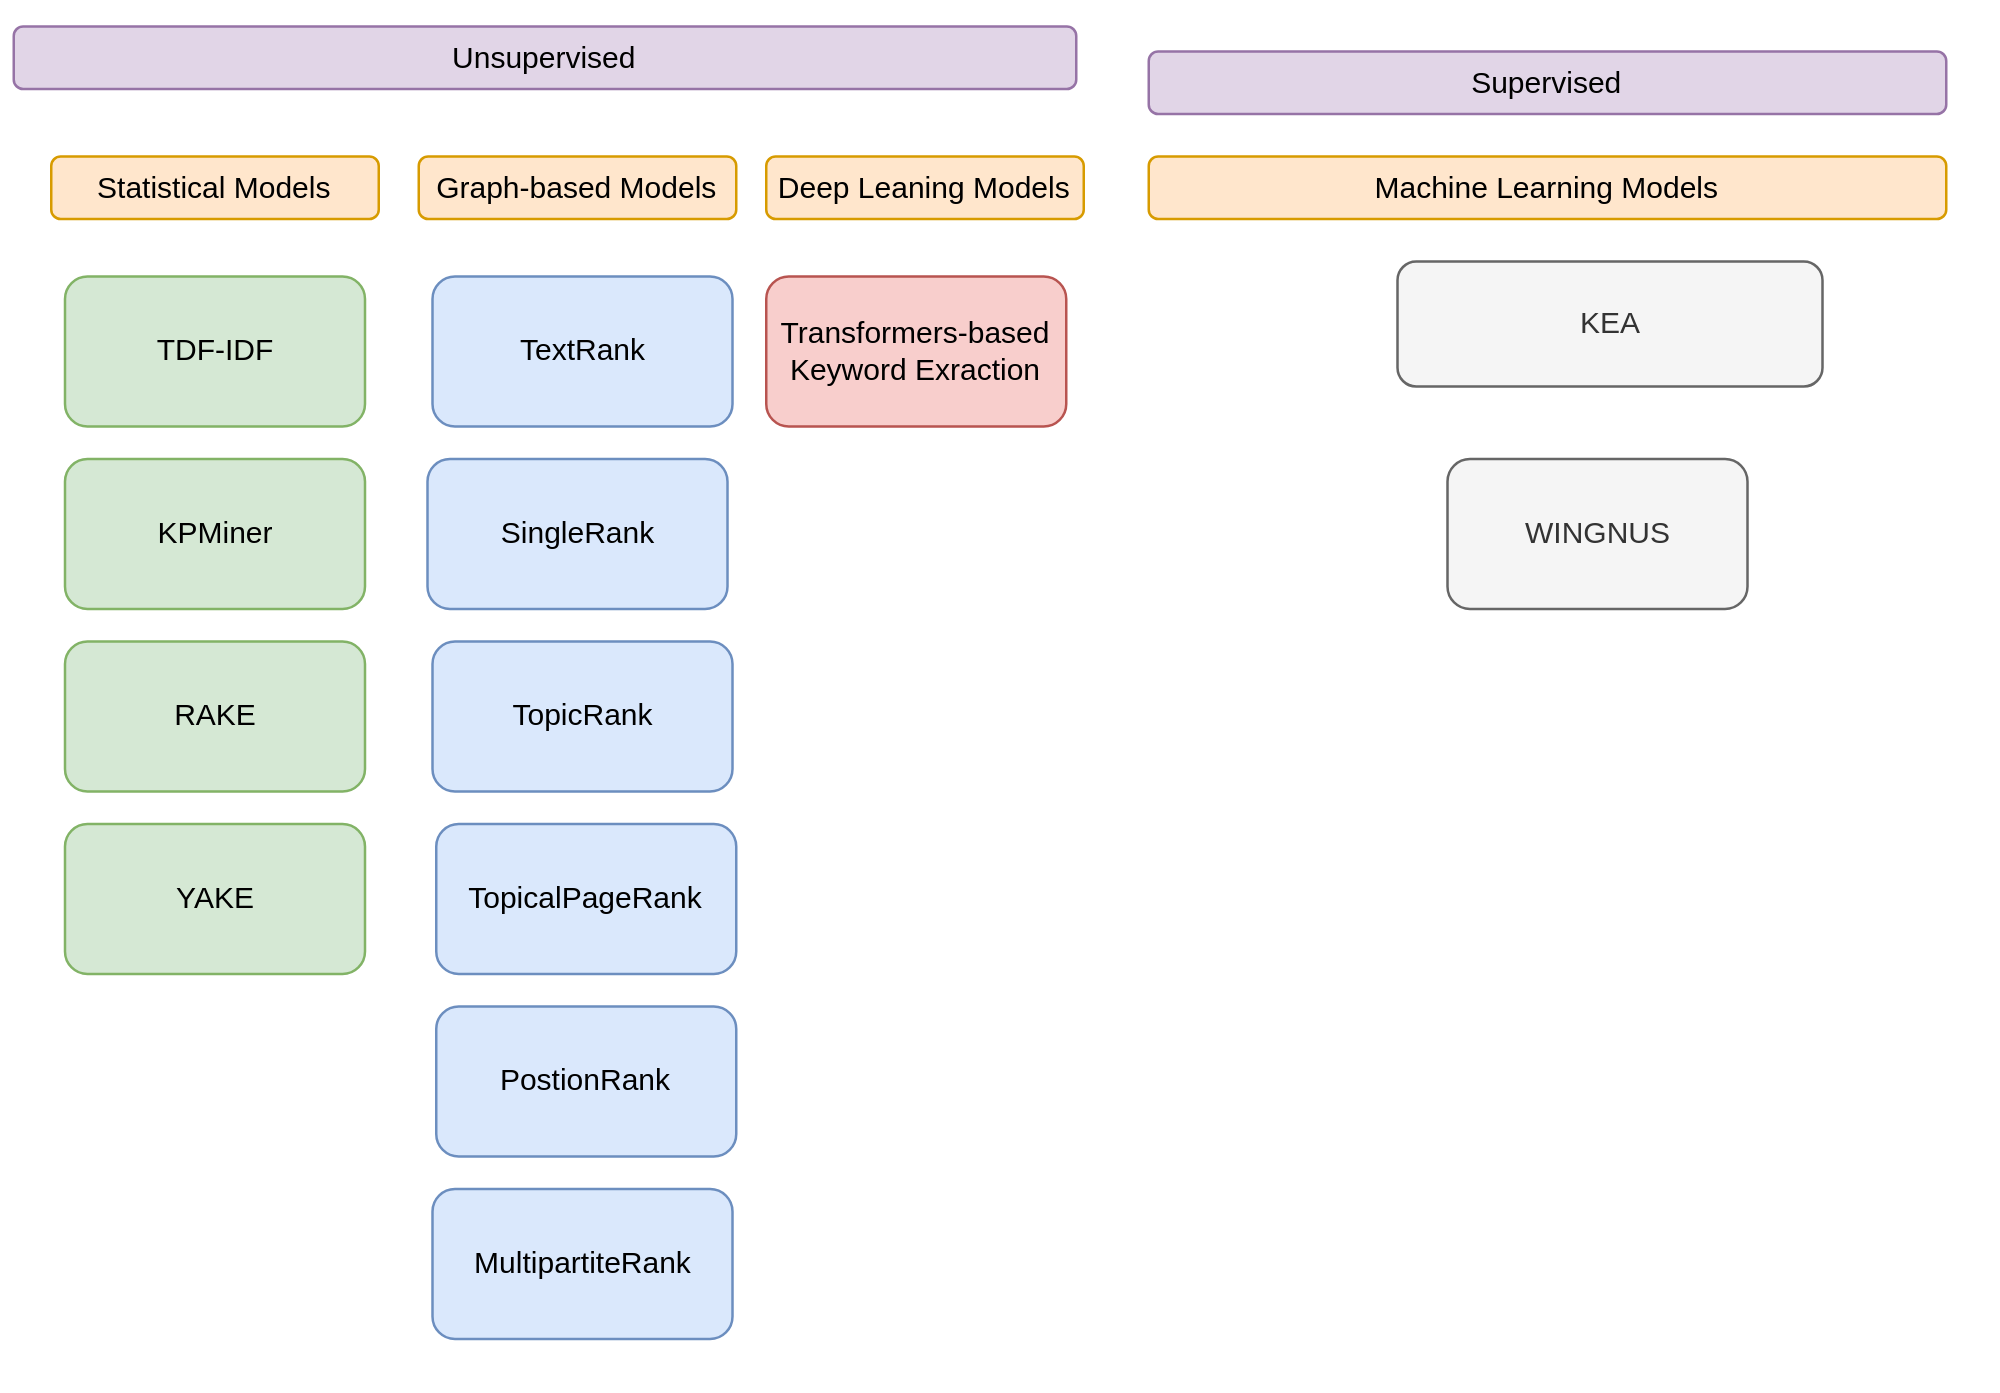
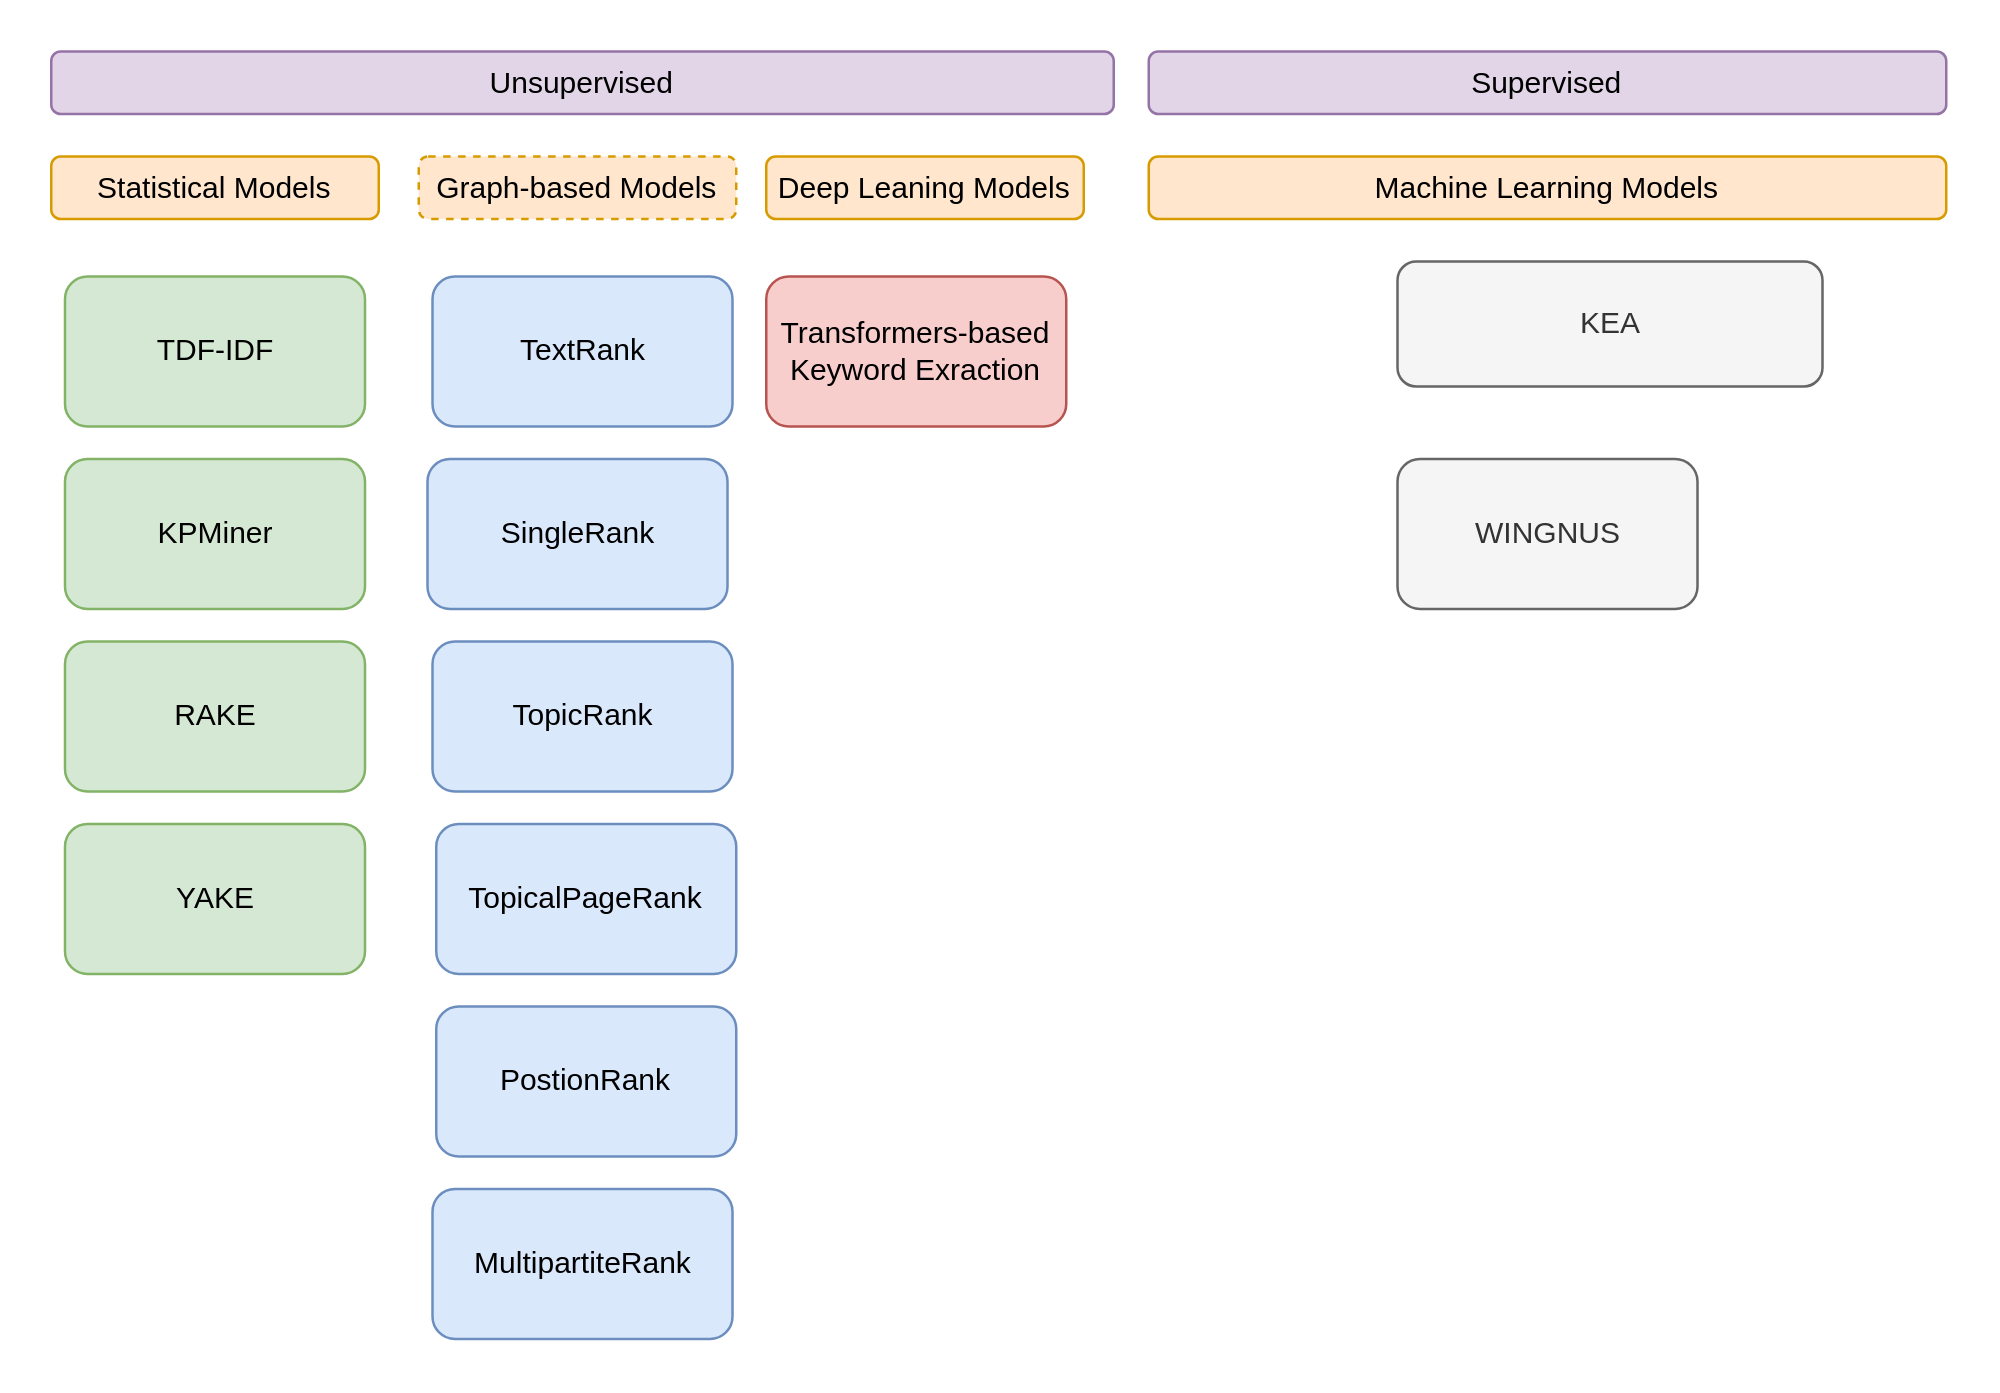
(545, 58) -> (583, 83)
(578, 188) -> (578, 188)
(1598, 534) -> (1548, 534)
